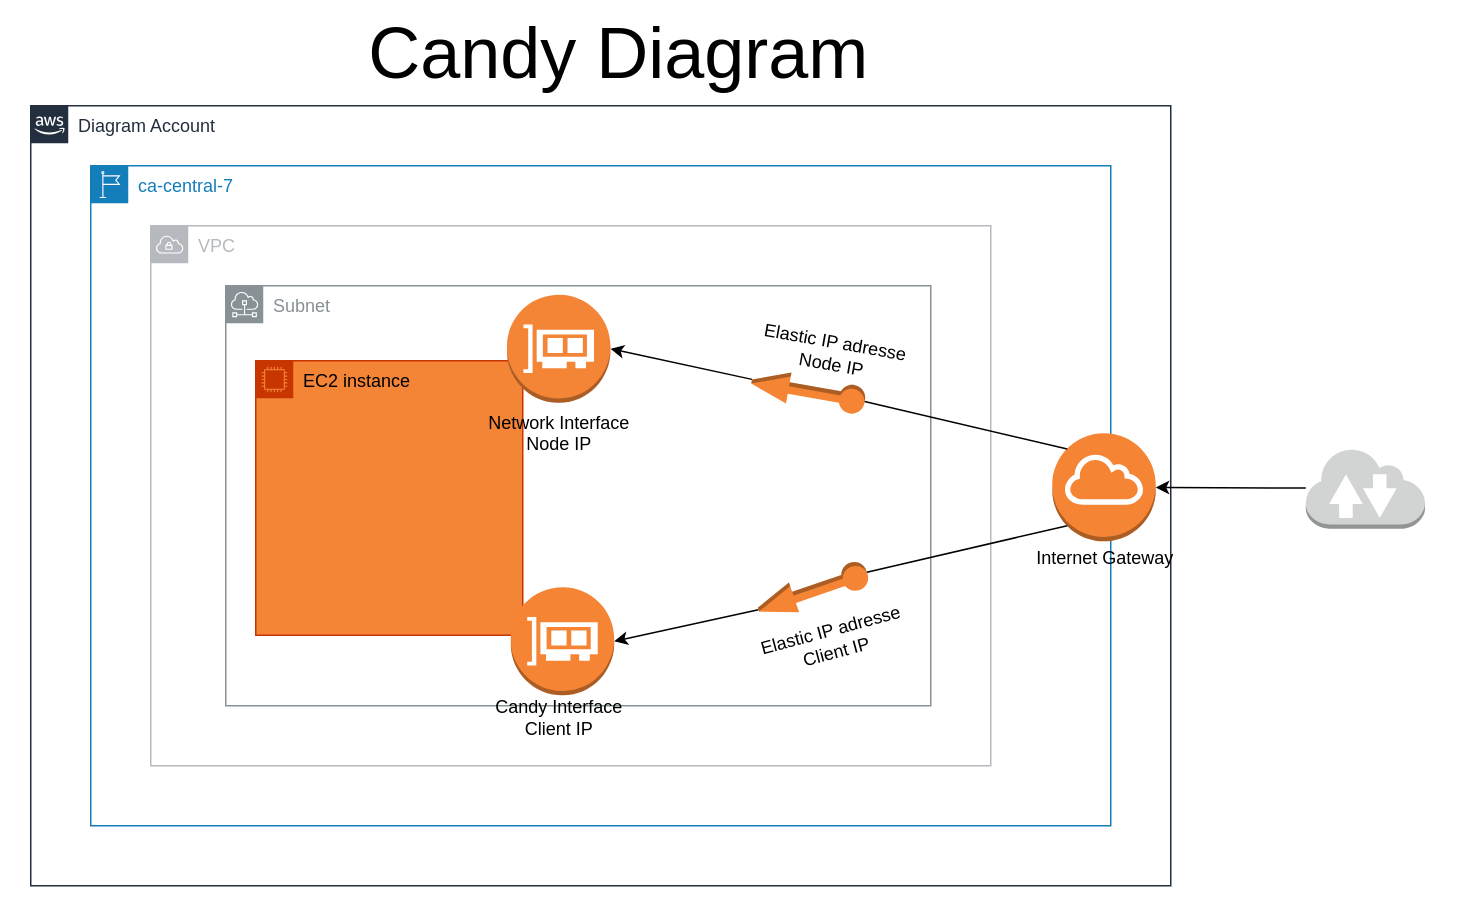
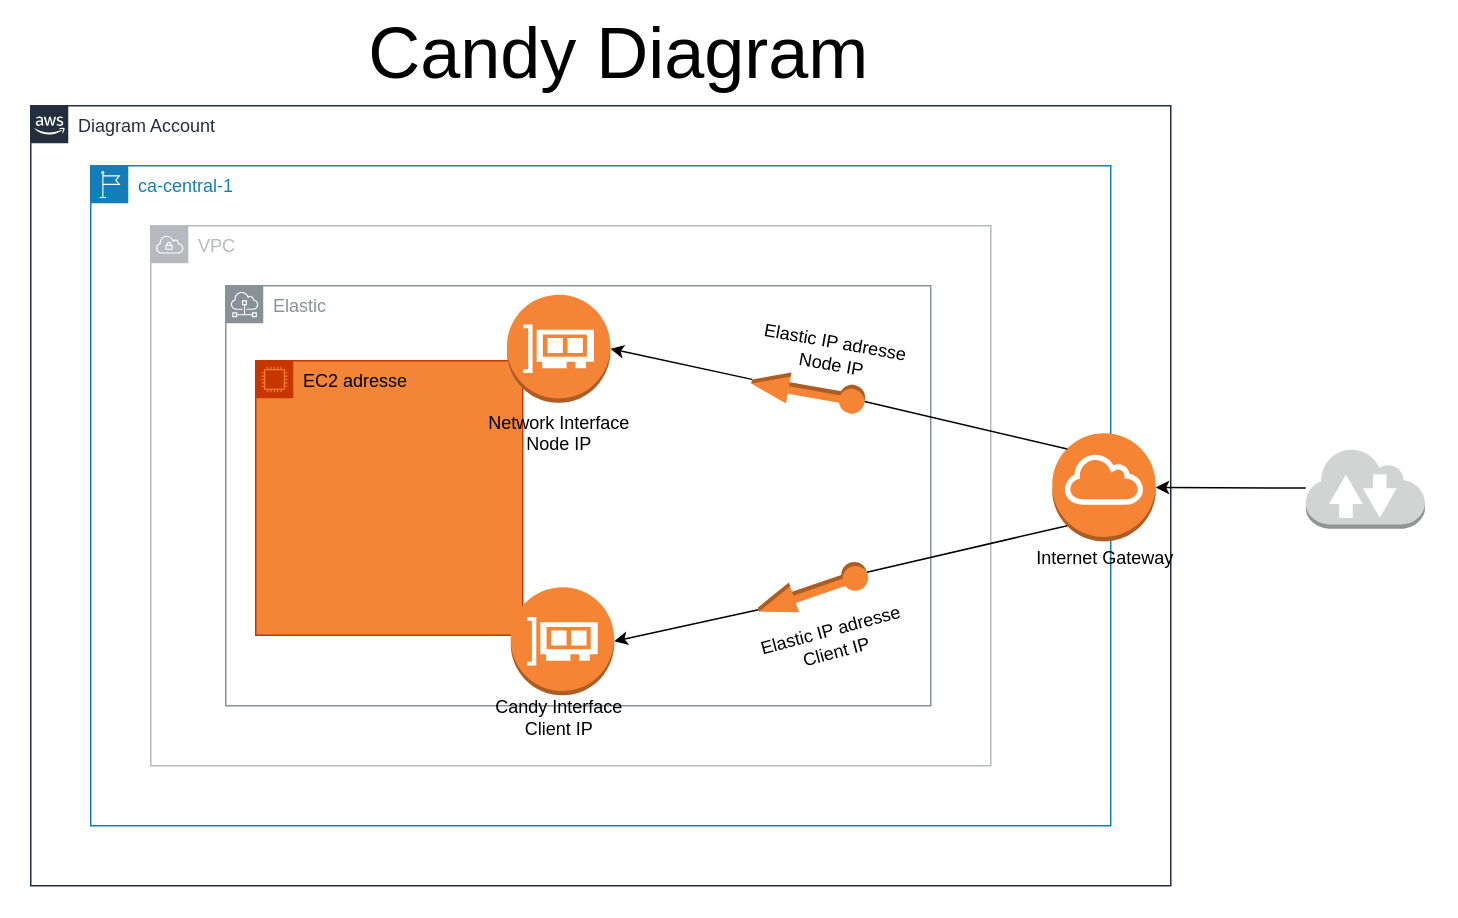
(197, 187) -> (197, 187)
(304, 307) -> (304, 307)
(360, 382) -> (357, 382)
